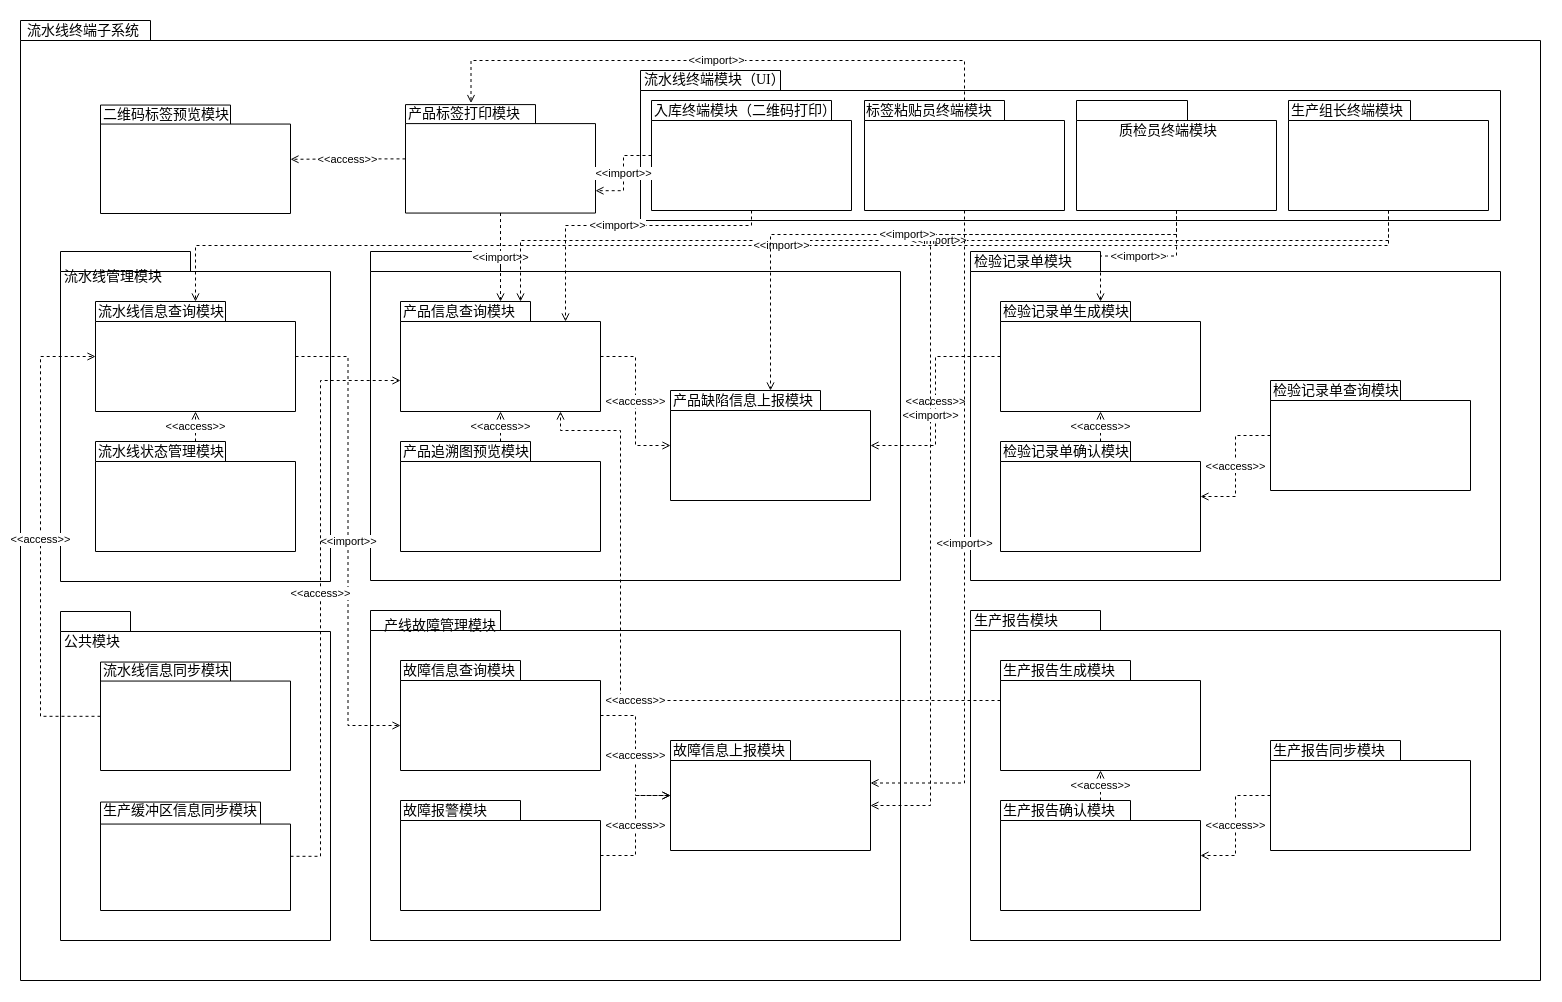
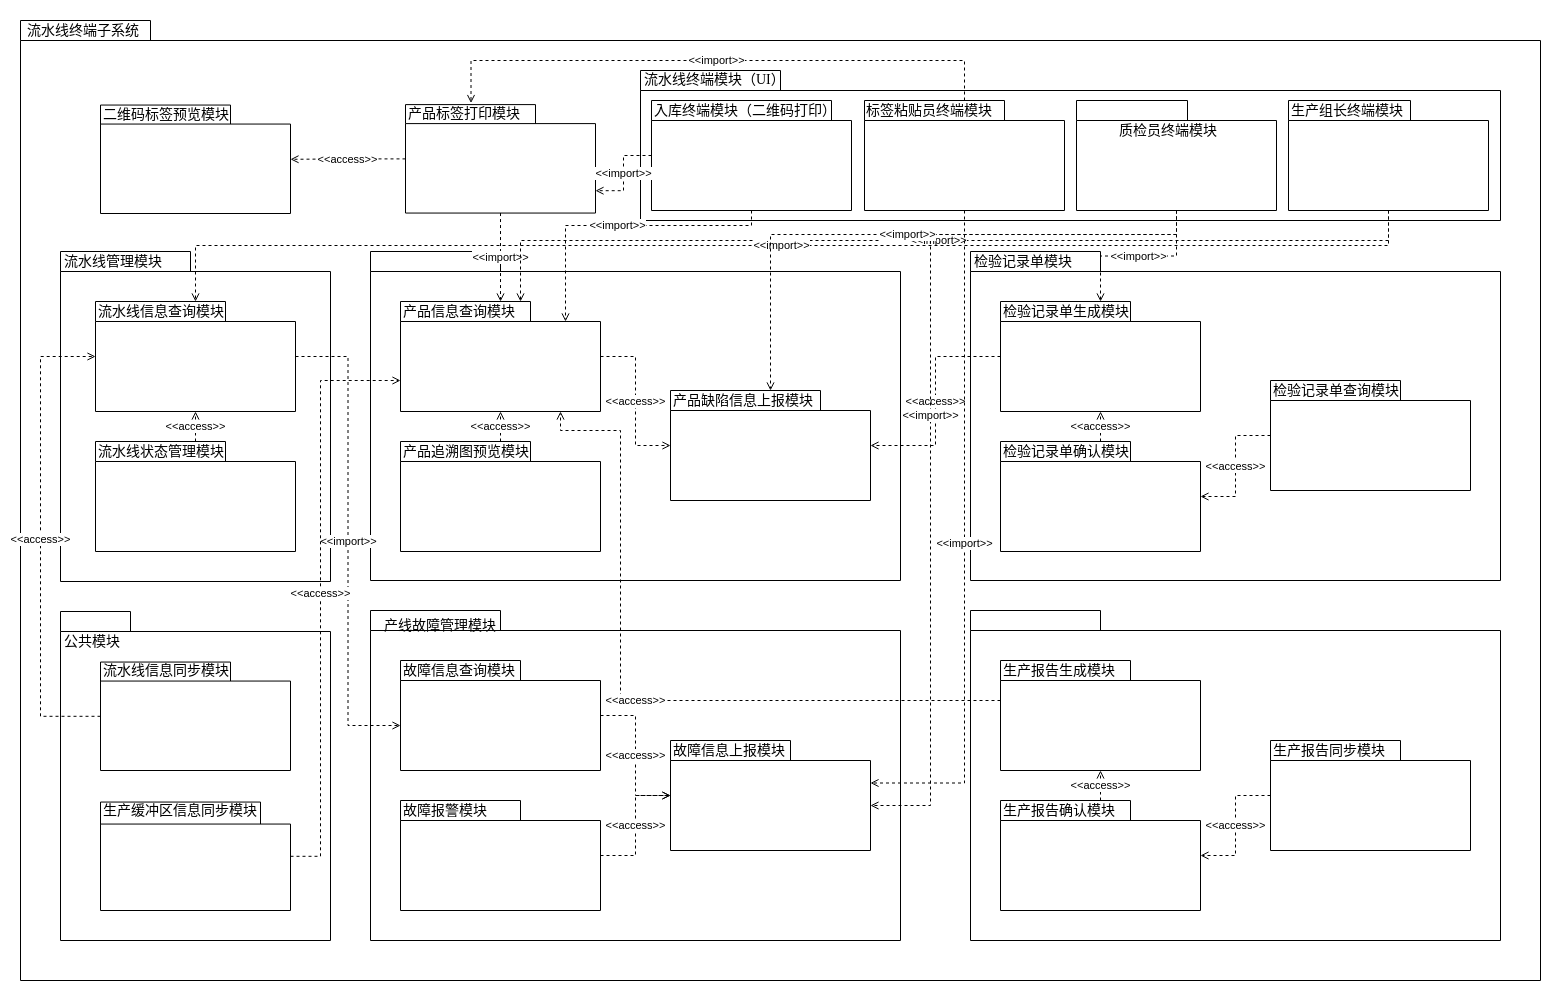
(142, 279) -> (142, 264)
(1049, 626) -> none
